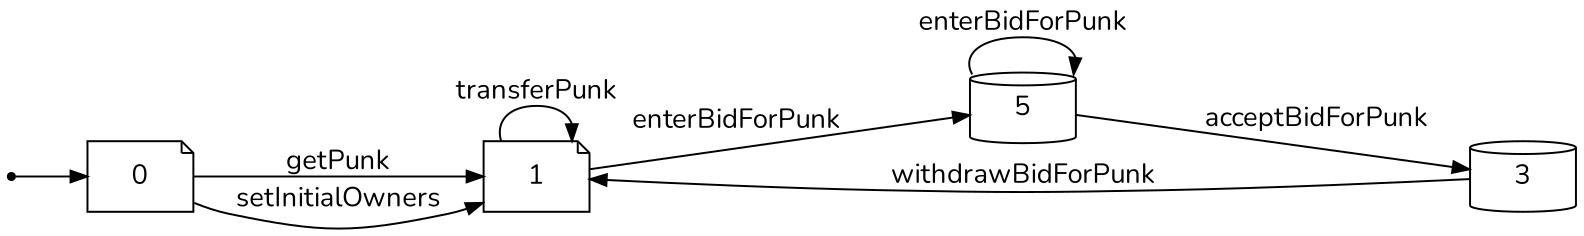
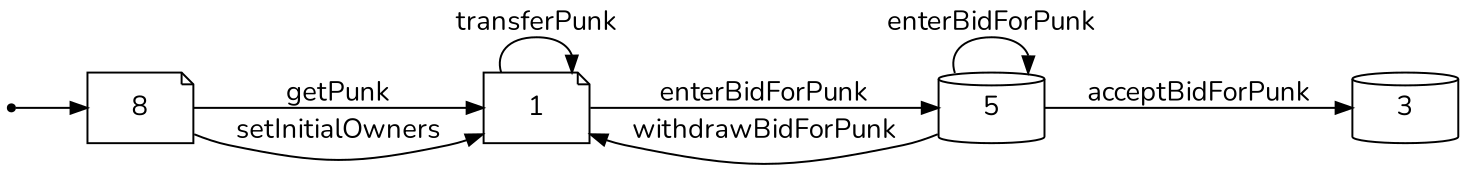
(140, 177) -> (140, 108)
(1038, 192) -> (773, 164)
